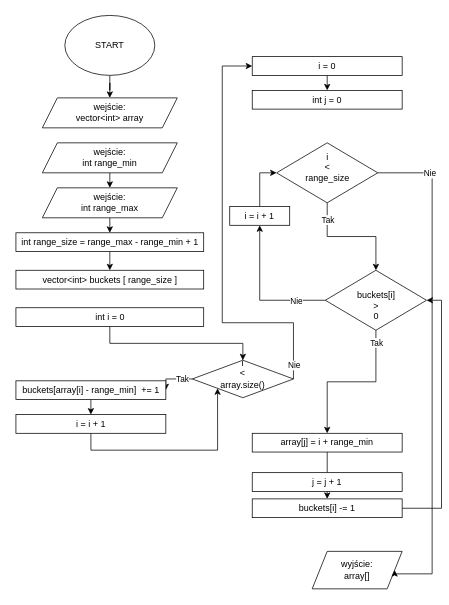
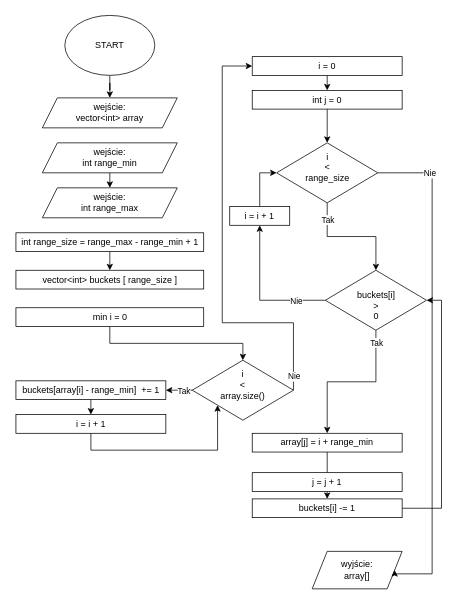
none -> (327, 124)
(110, 223) -> none
(110, 318) -> (110, 318)
(243, 379) -> (243, 390)
